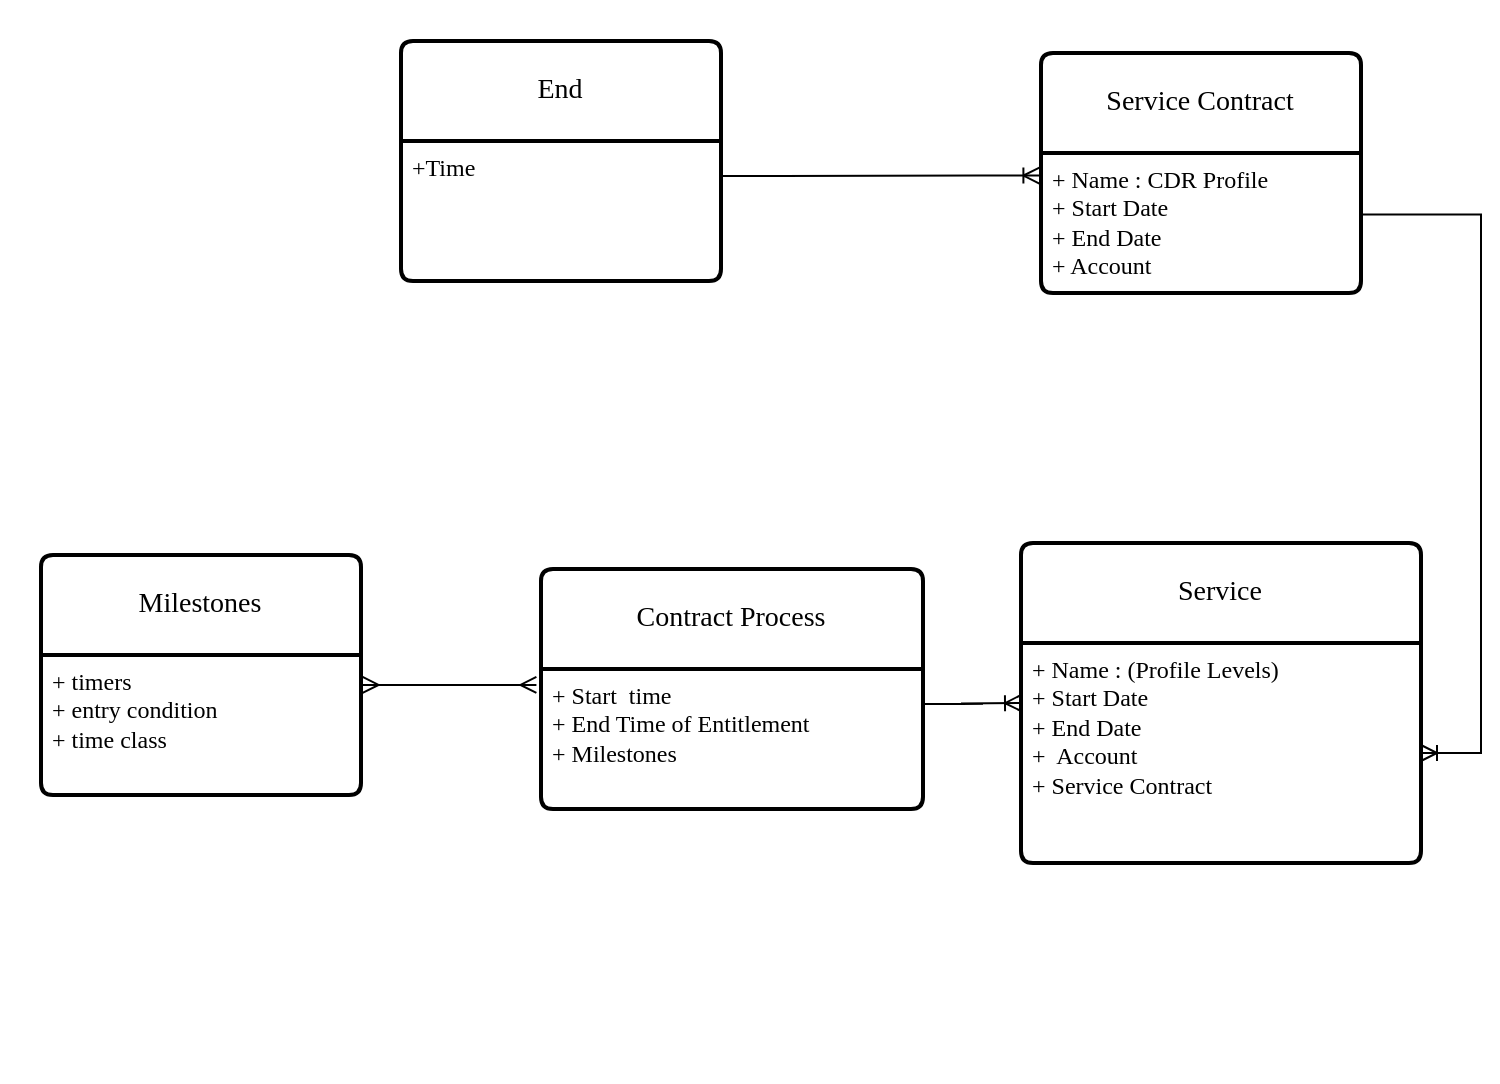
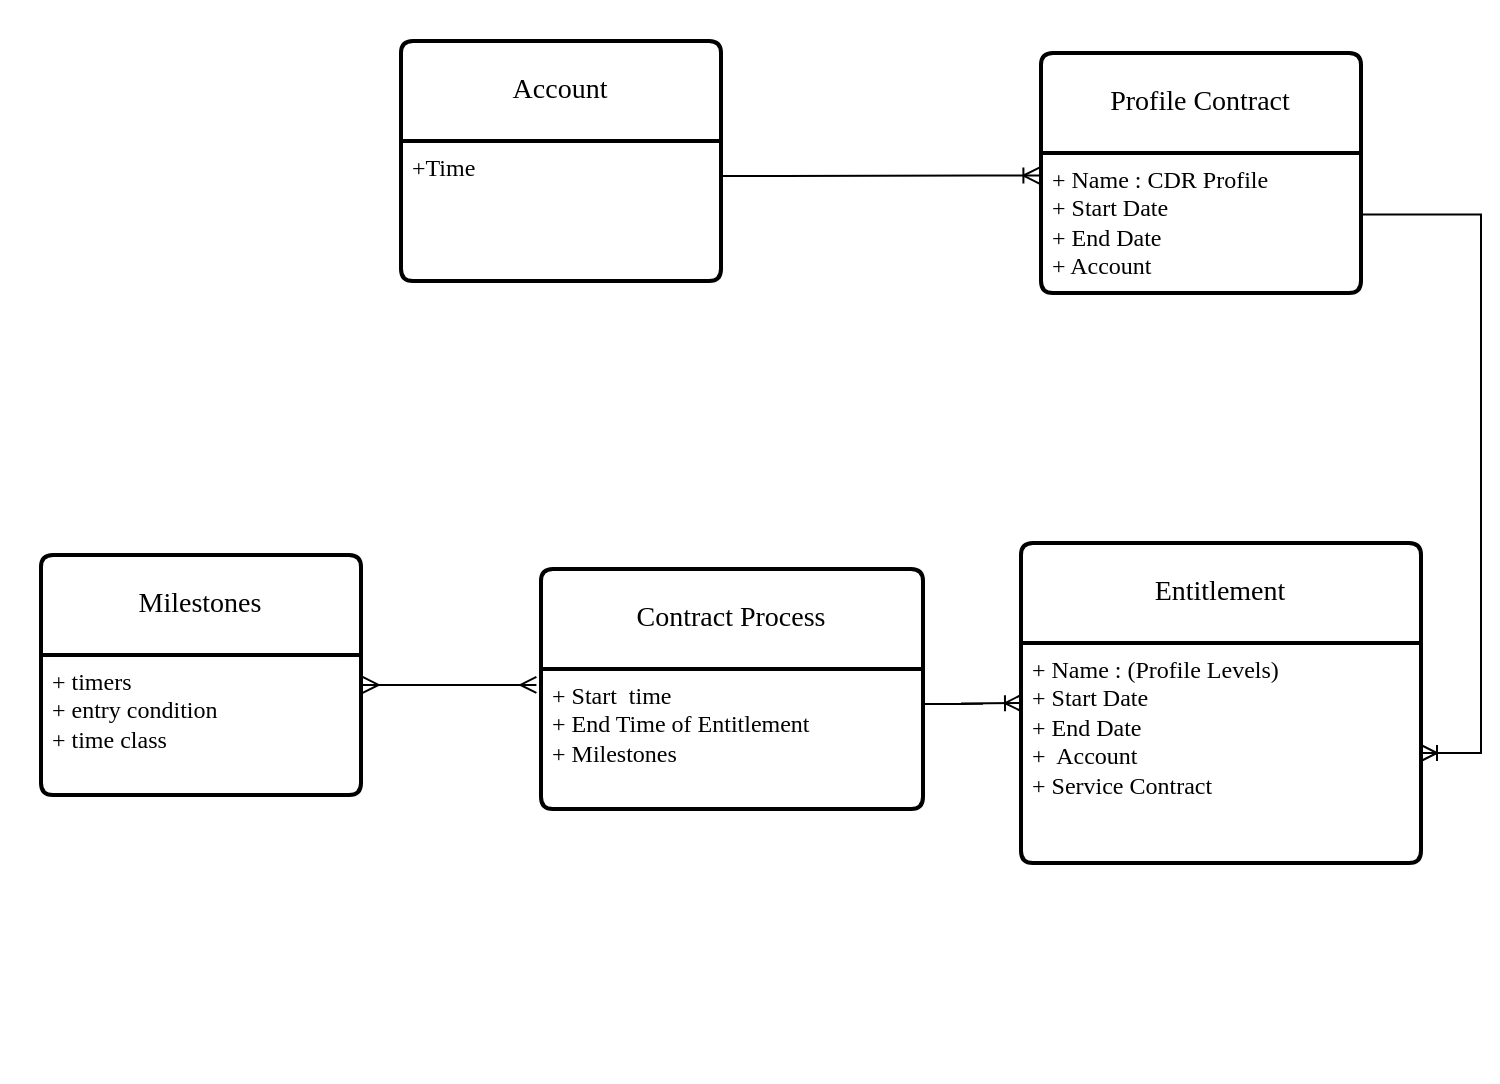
(561, 91) -> (561, 91)
(1201, 103) -> (1201, 103)
(1221, 593) -> (1221, 593)
